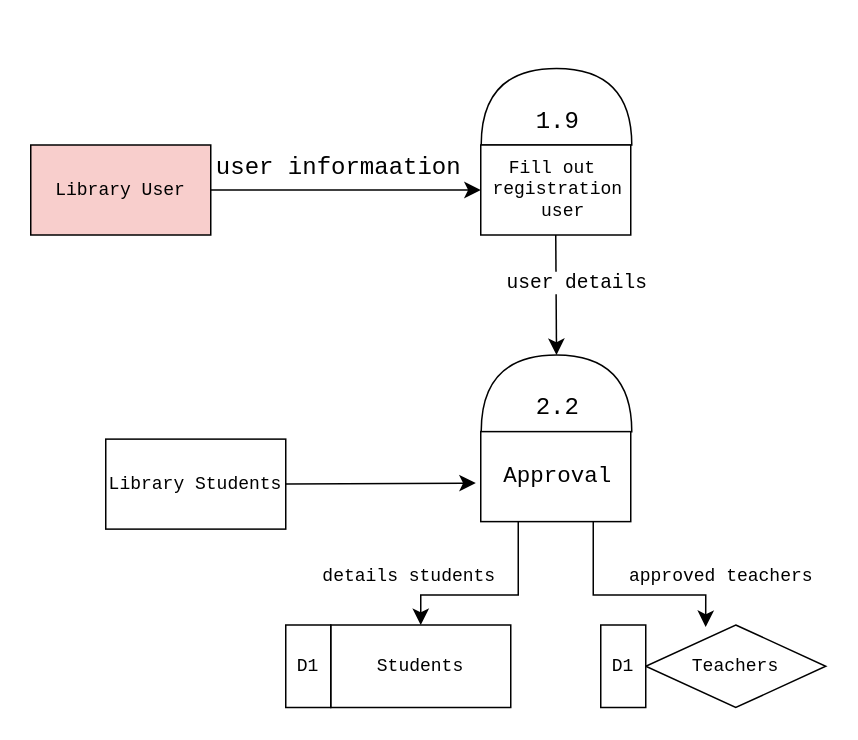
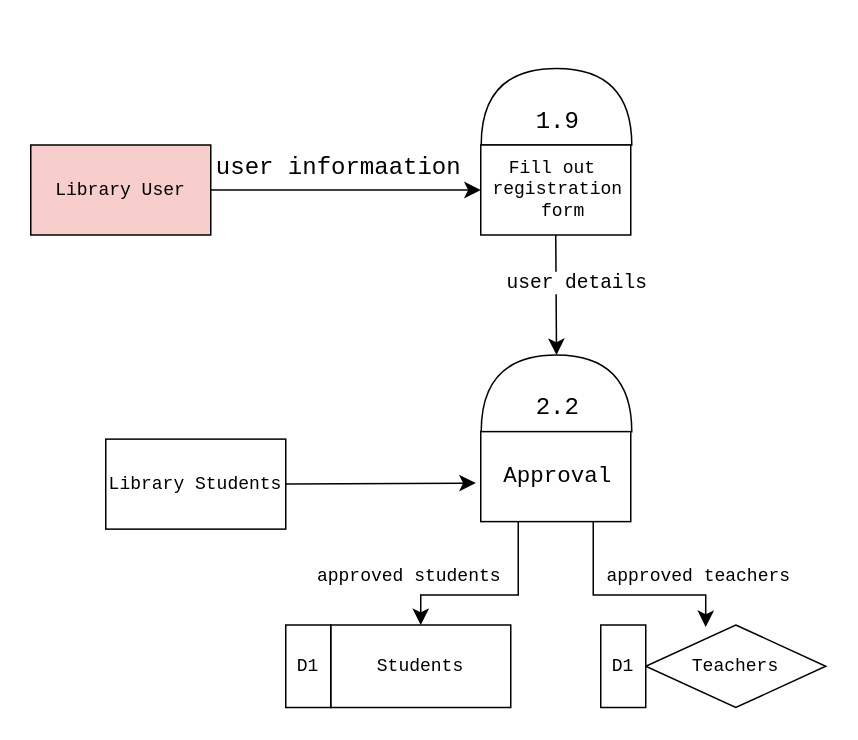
(558, 190) -> (558, 190)
(410, 572) -> (410, 572)
(721, 572) -> (698, 572)
